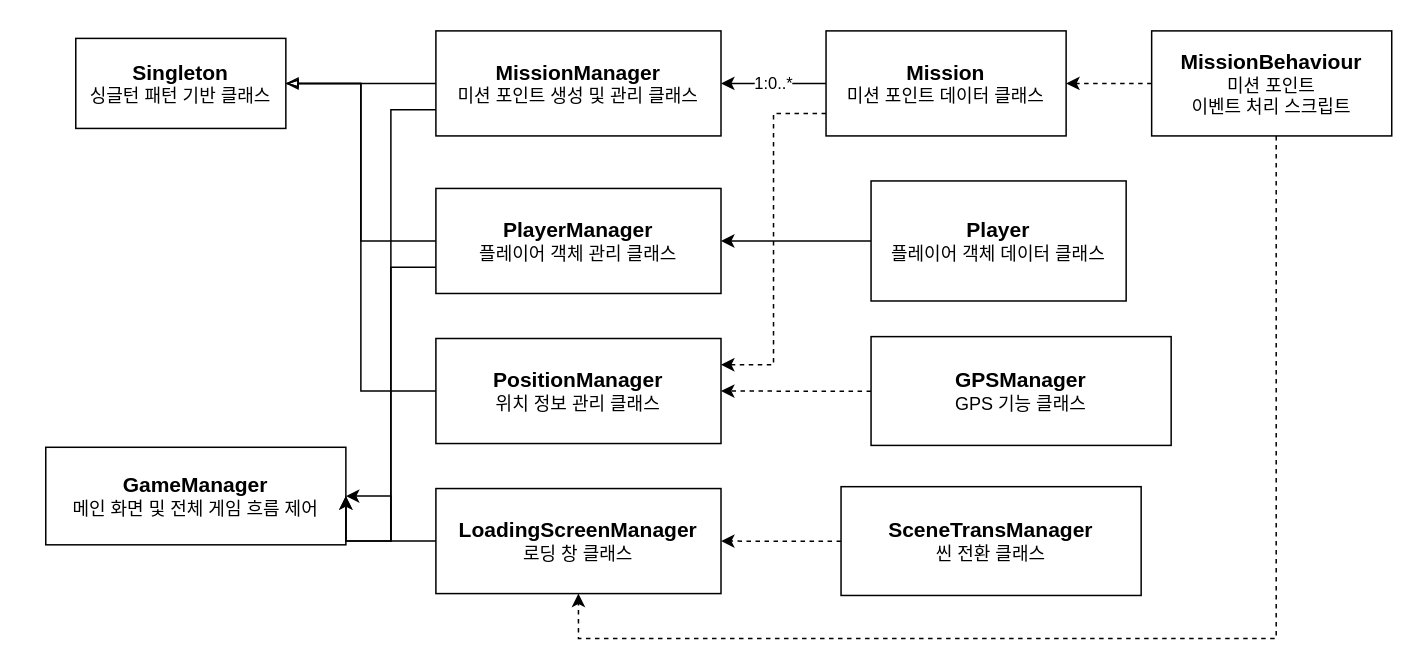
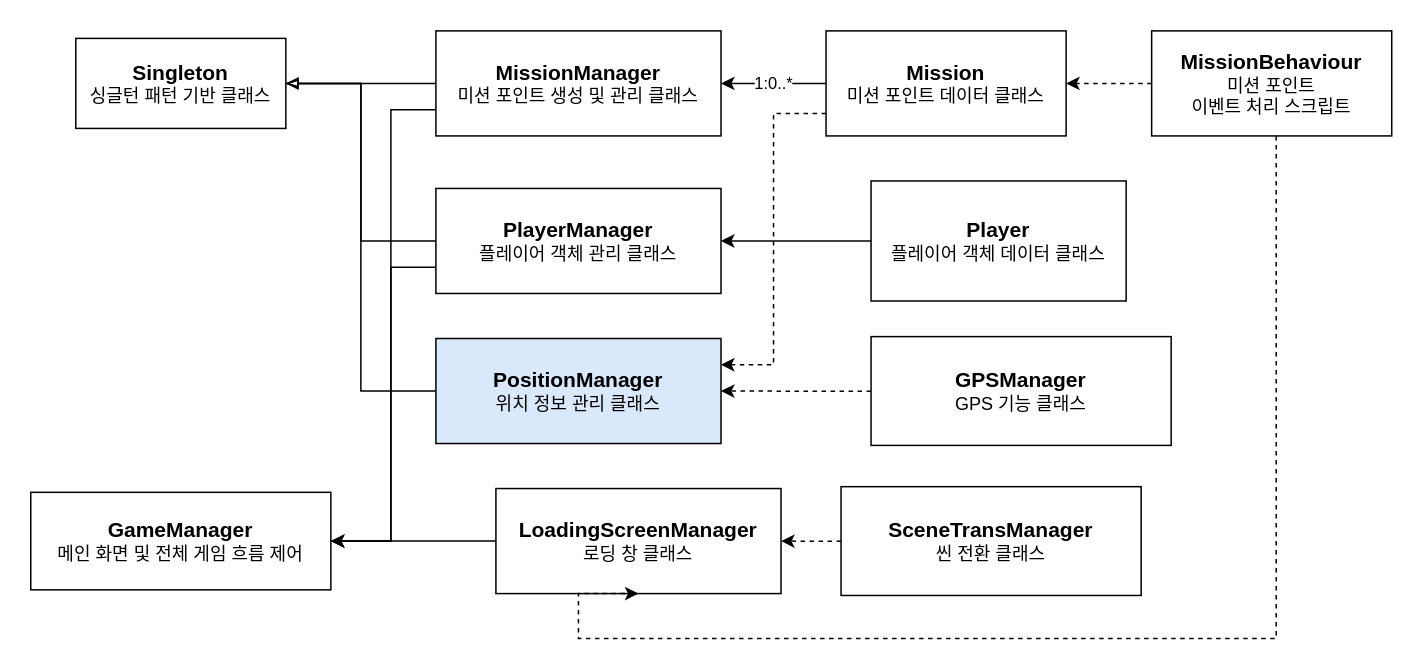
(578, 391) -> (578, 391)
(196, 496) -> (181, 541)
(578, 541) -> (638, 541)
